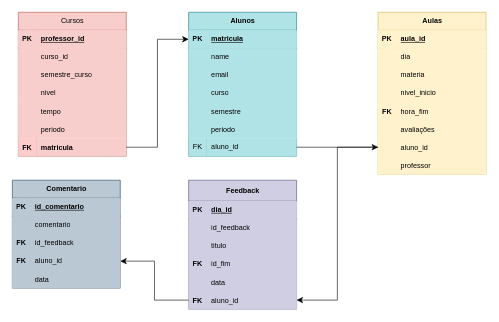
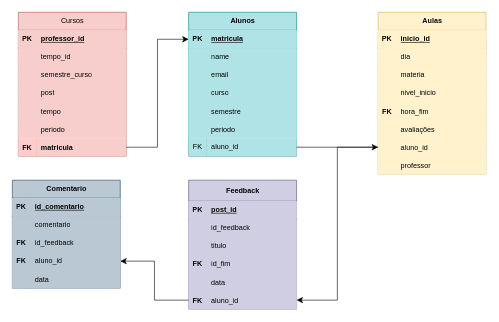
(413, 39) -> (416, 39)
(56, 57) -> (56, 57)
(49, 93) -> (49, 93)
(222, 210) -> (225, 210)
